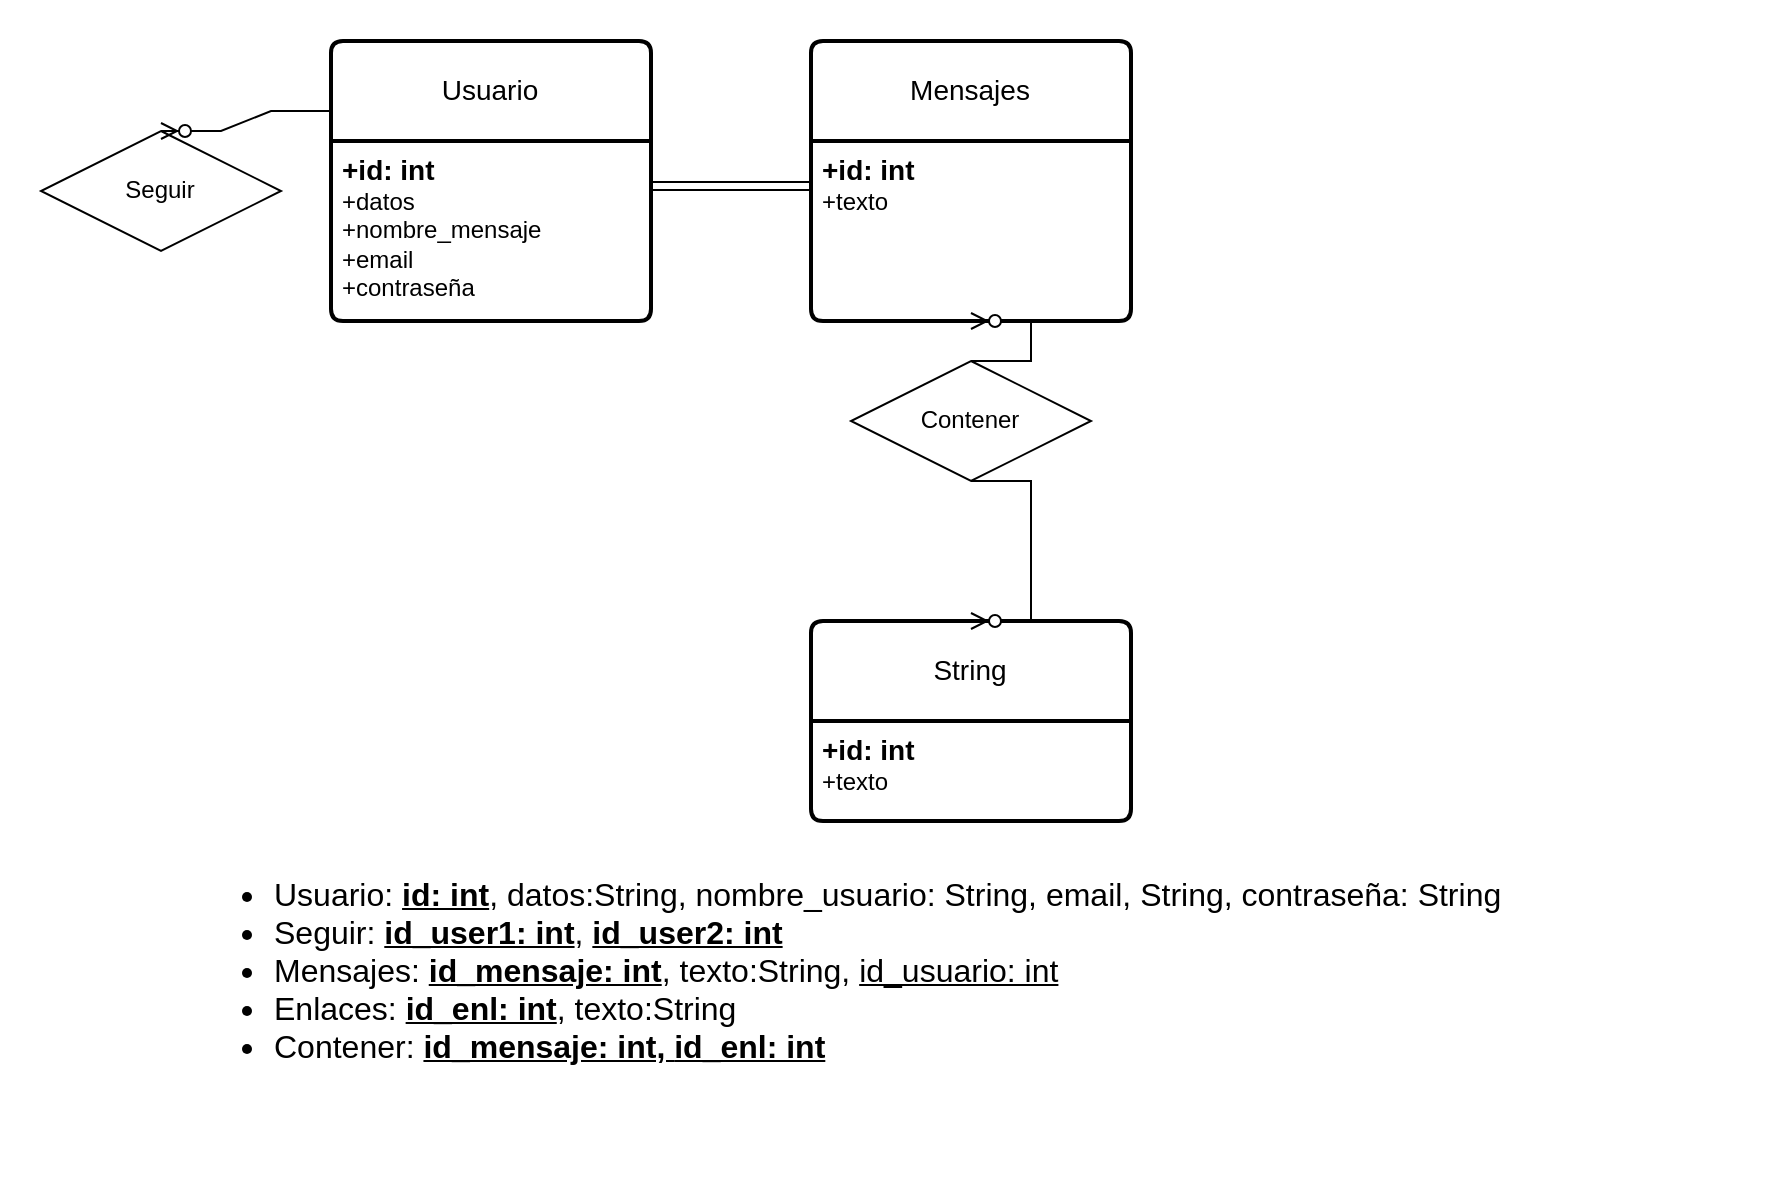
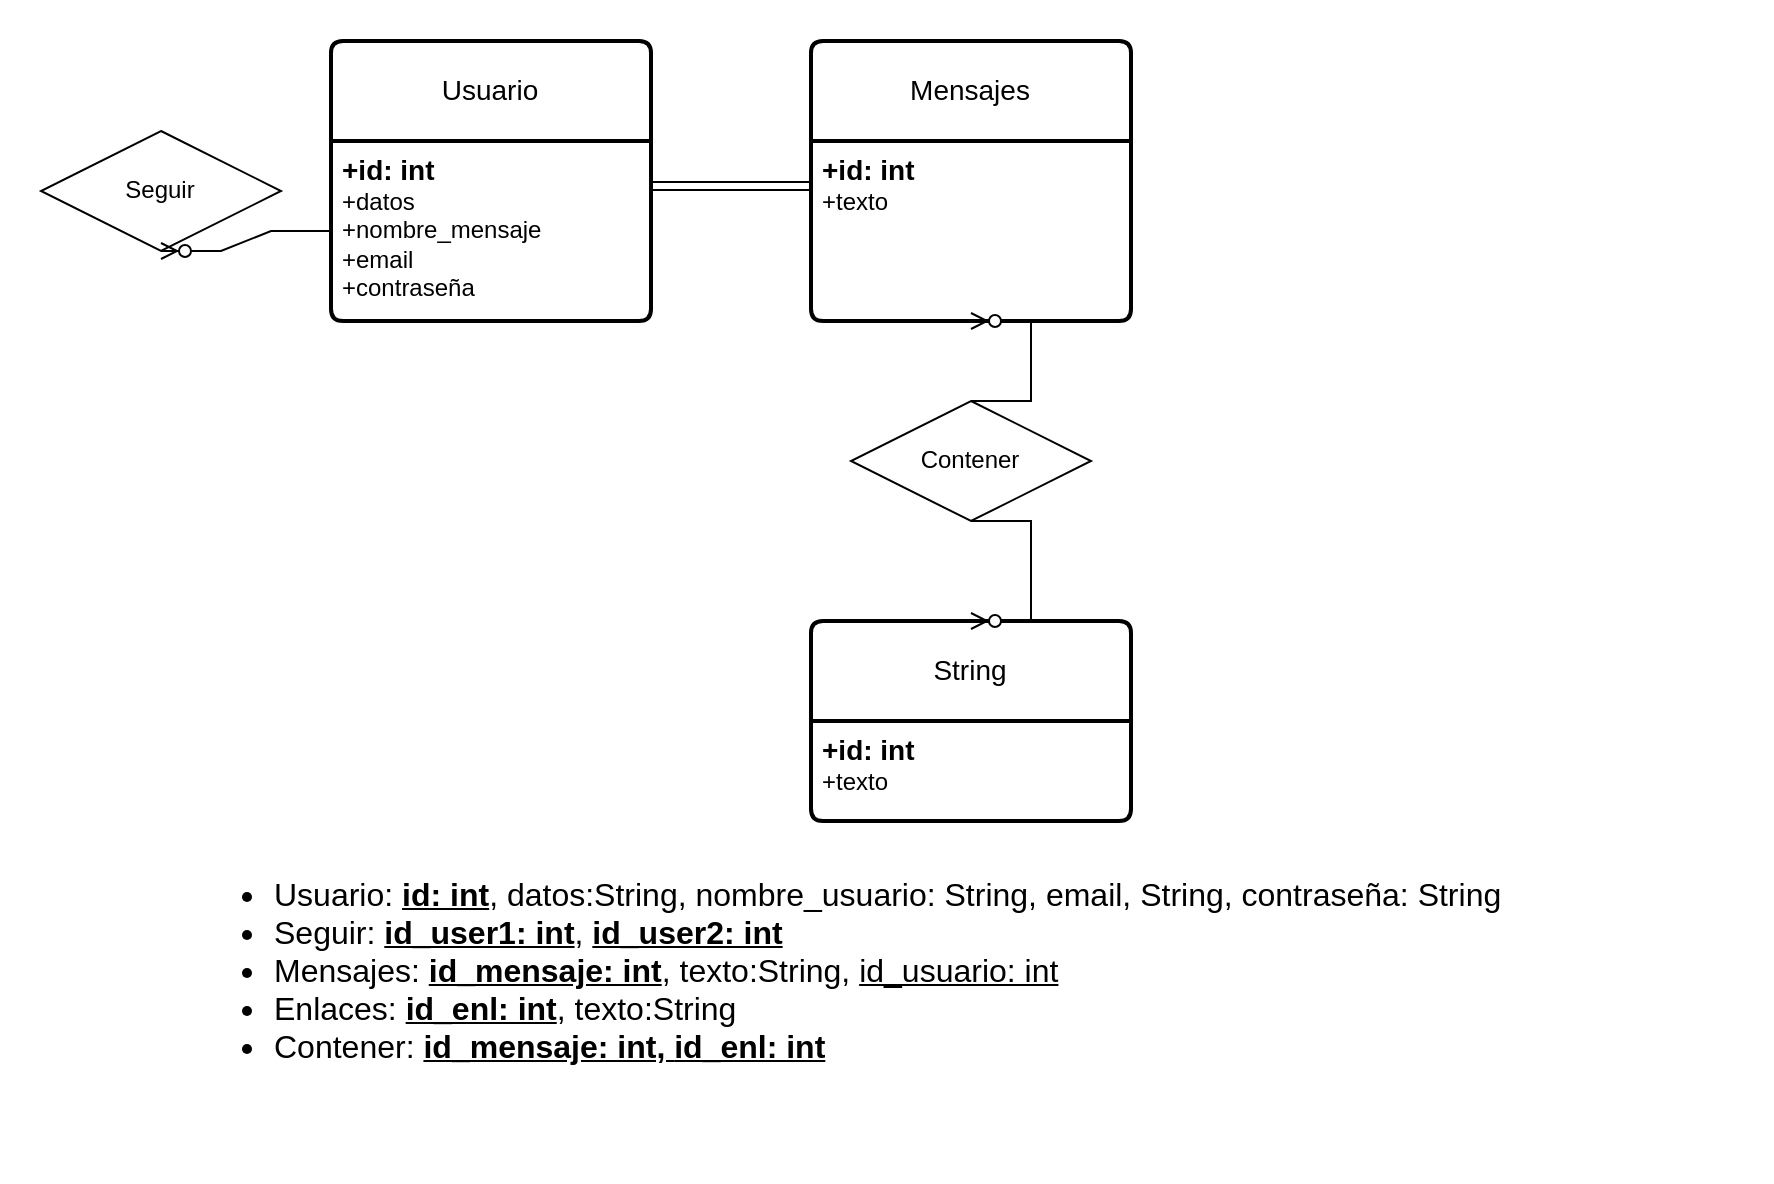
(246, 121) -> none
none -> (245, 242)
(971, 421) -> (971, 461)
